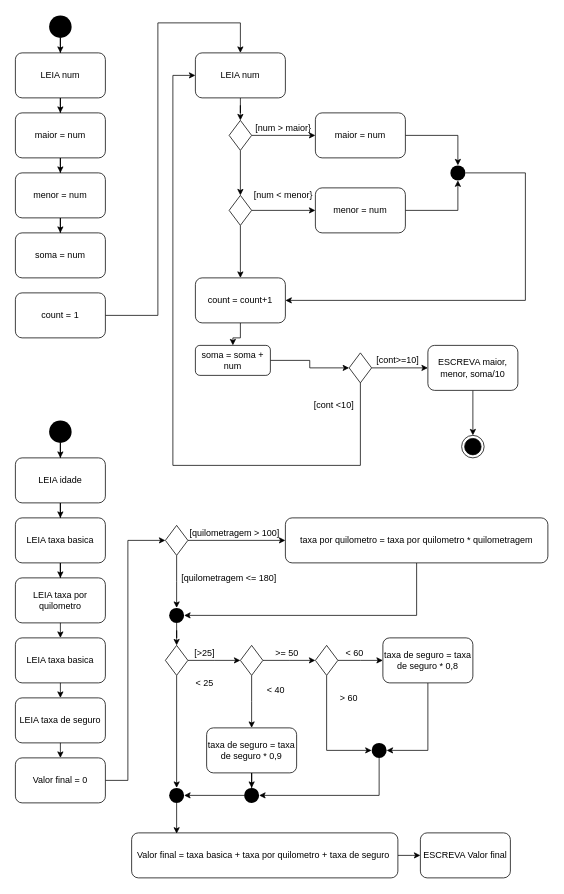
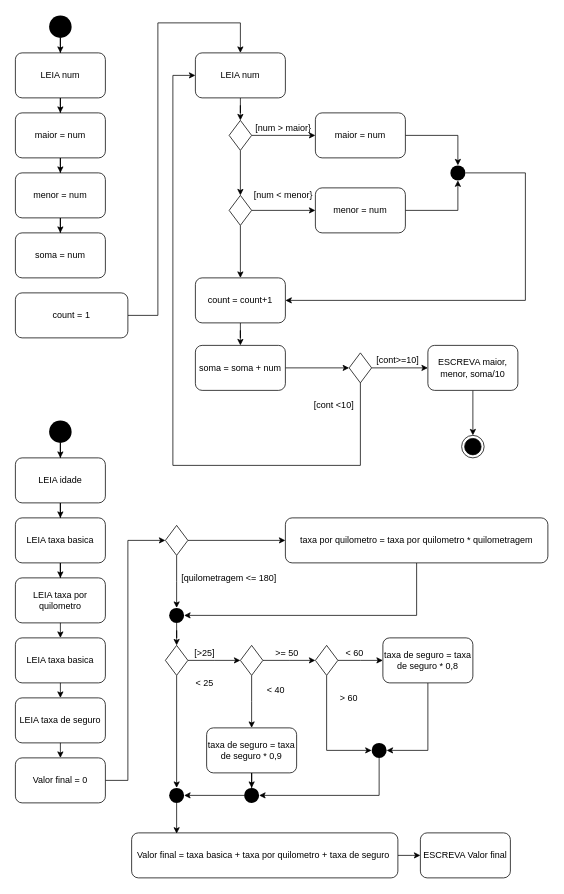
(60, 315) -> (72, 315)
(233, 360) -> (240, 368)
(235, 533) -> none
